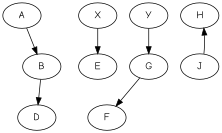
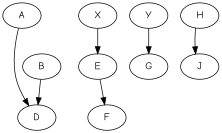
(31, 38) -> (14, 65)
(204, 45) -> (195, 37)
(130, 89) -> (102, 88)
